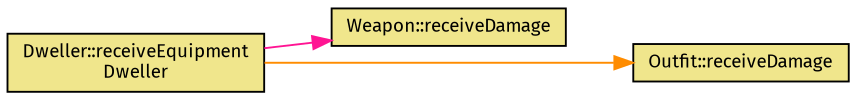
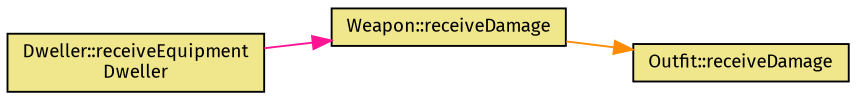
(439, 63) -> (590, 44)
